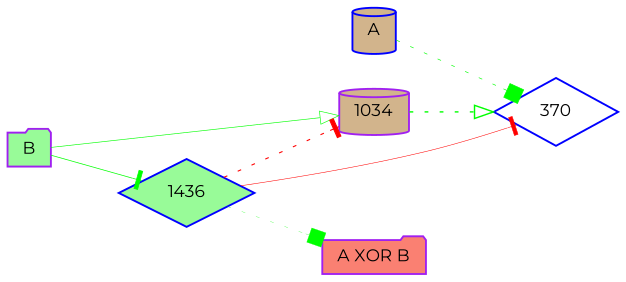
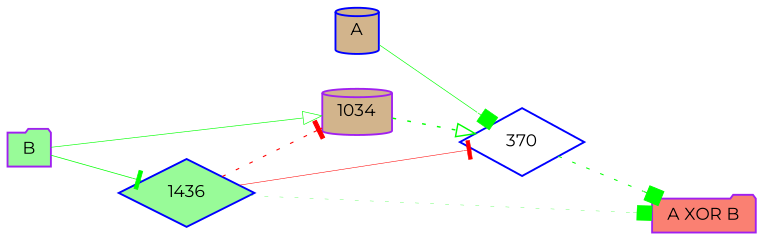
(450, 64) -> (428, 79)
none -> (601, 174)
